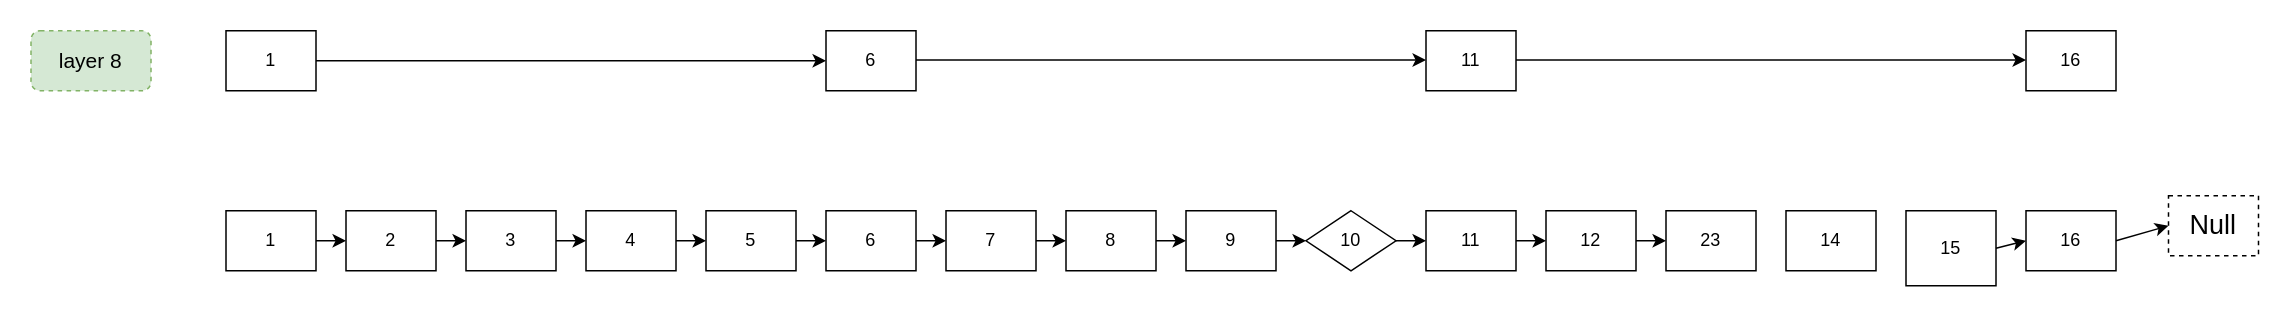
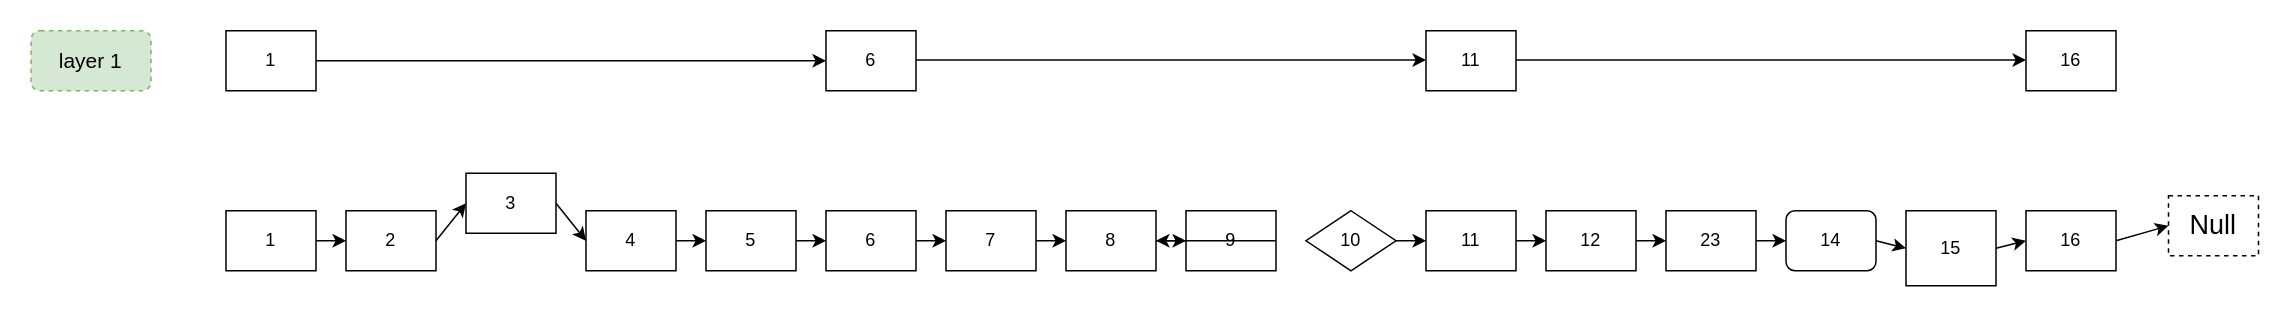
(91, 61) -> (91, 61)
(511, 241) -> (511, 203)
(1286, 241) -> (1231, 241)
none -> (1766, 241)
(1831, 241) -> (1831, 241)
none -> (1886, 243)
